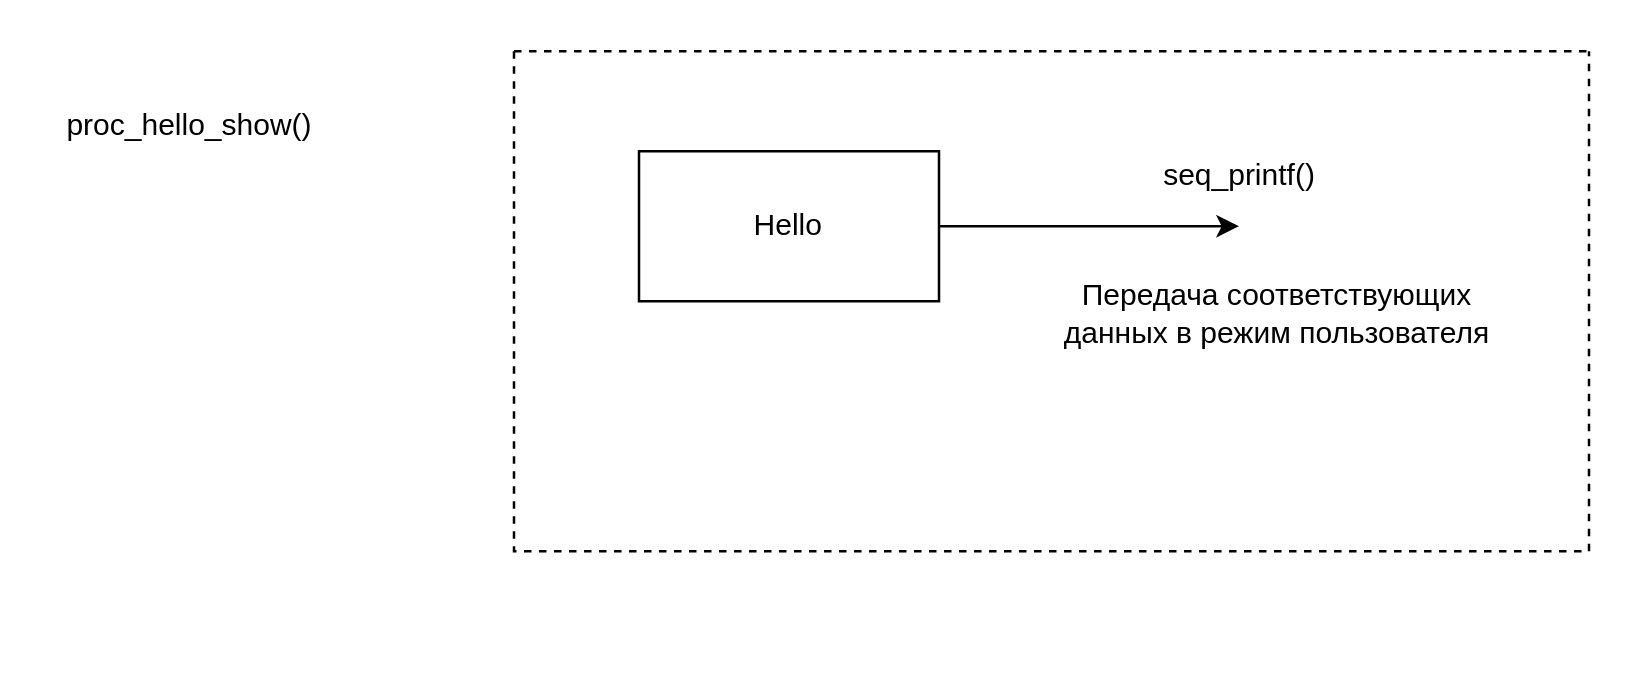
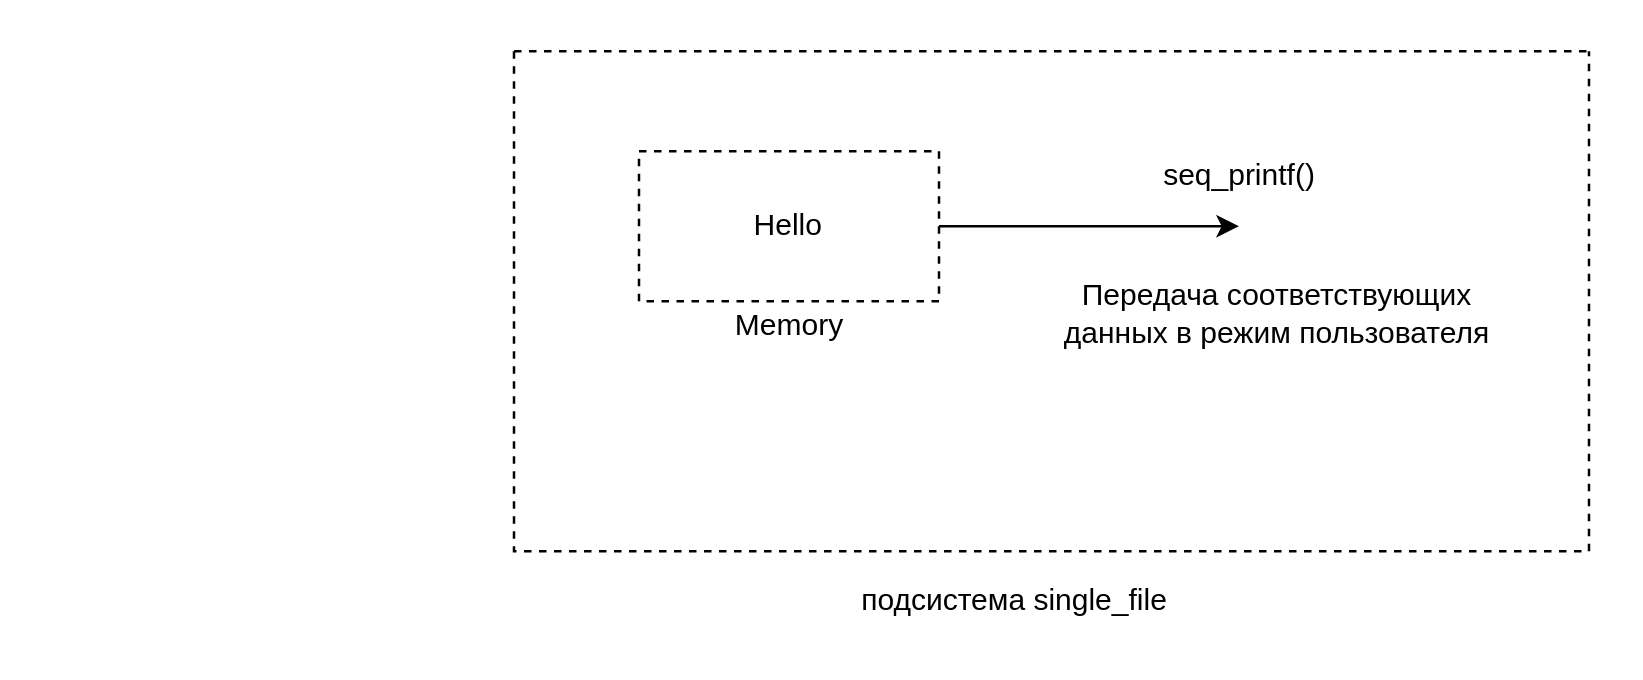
(189, 126) -> none
(789, 226) -> (789, 226)
none -> (789, 326)
none -> (1014, 601)
